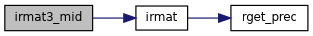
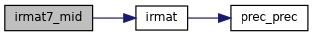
(49, 18) -> (49, 18)
(269, 18) -> (269, 18)
